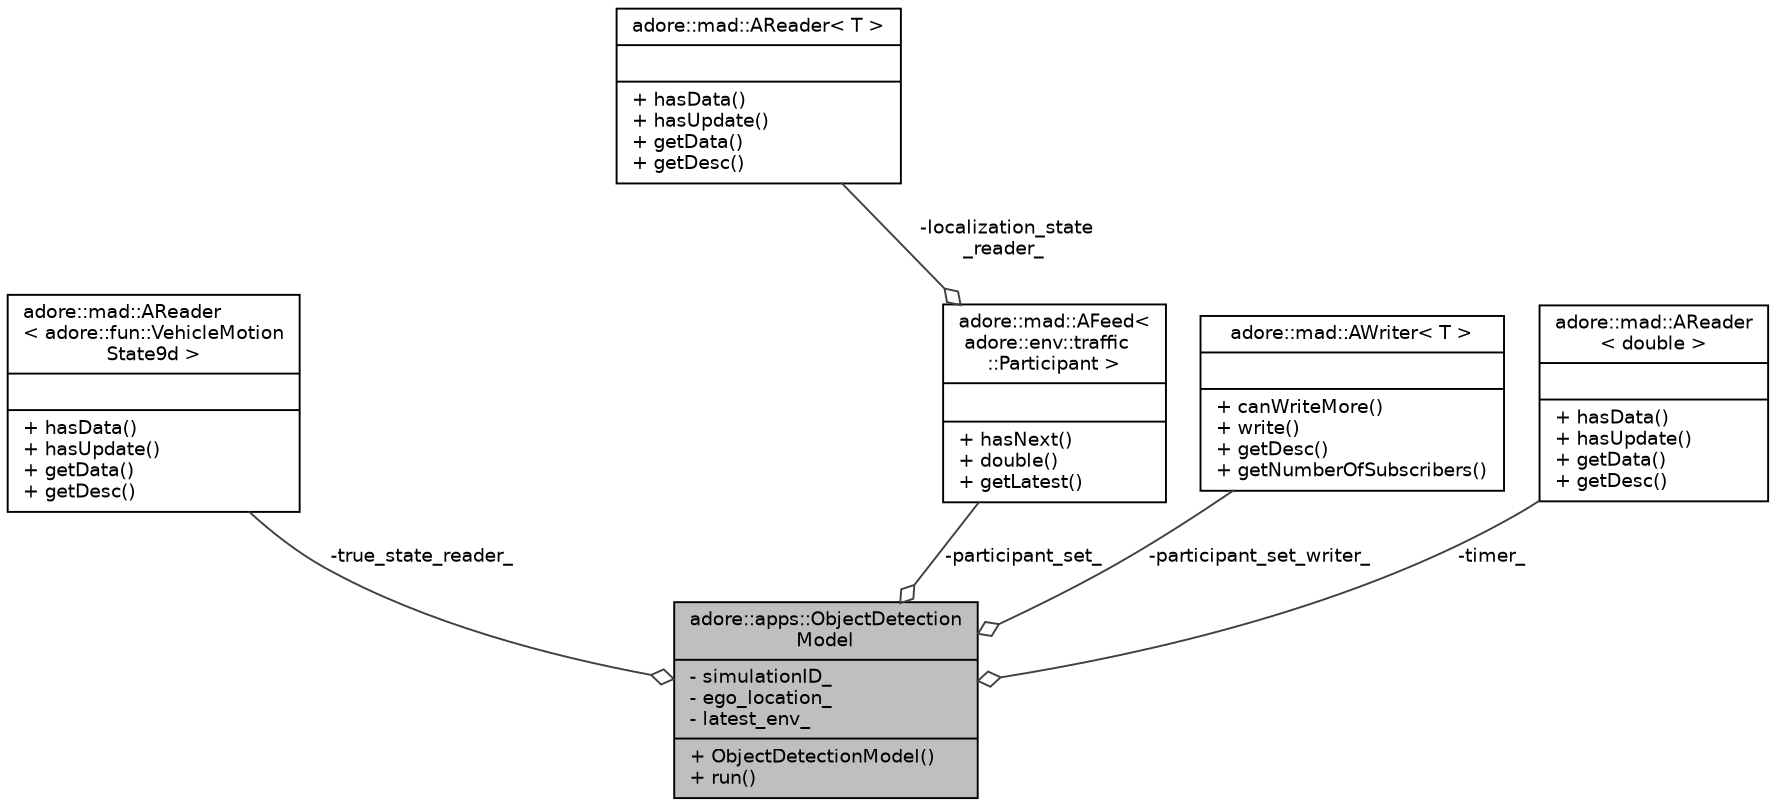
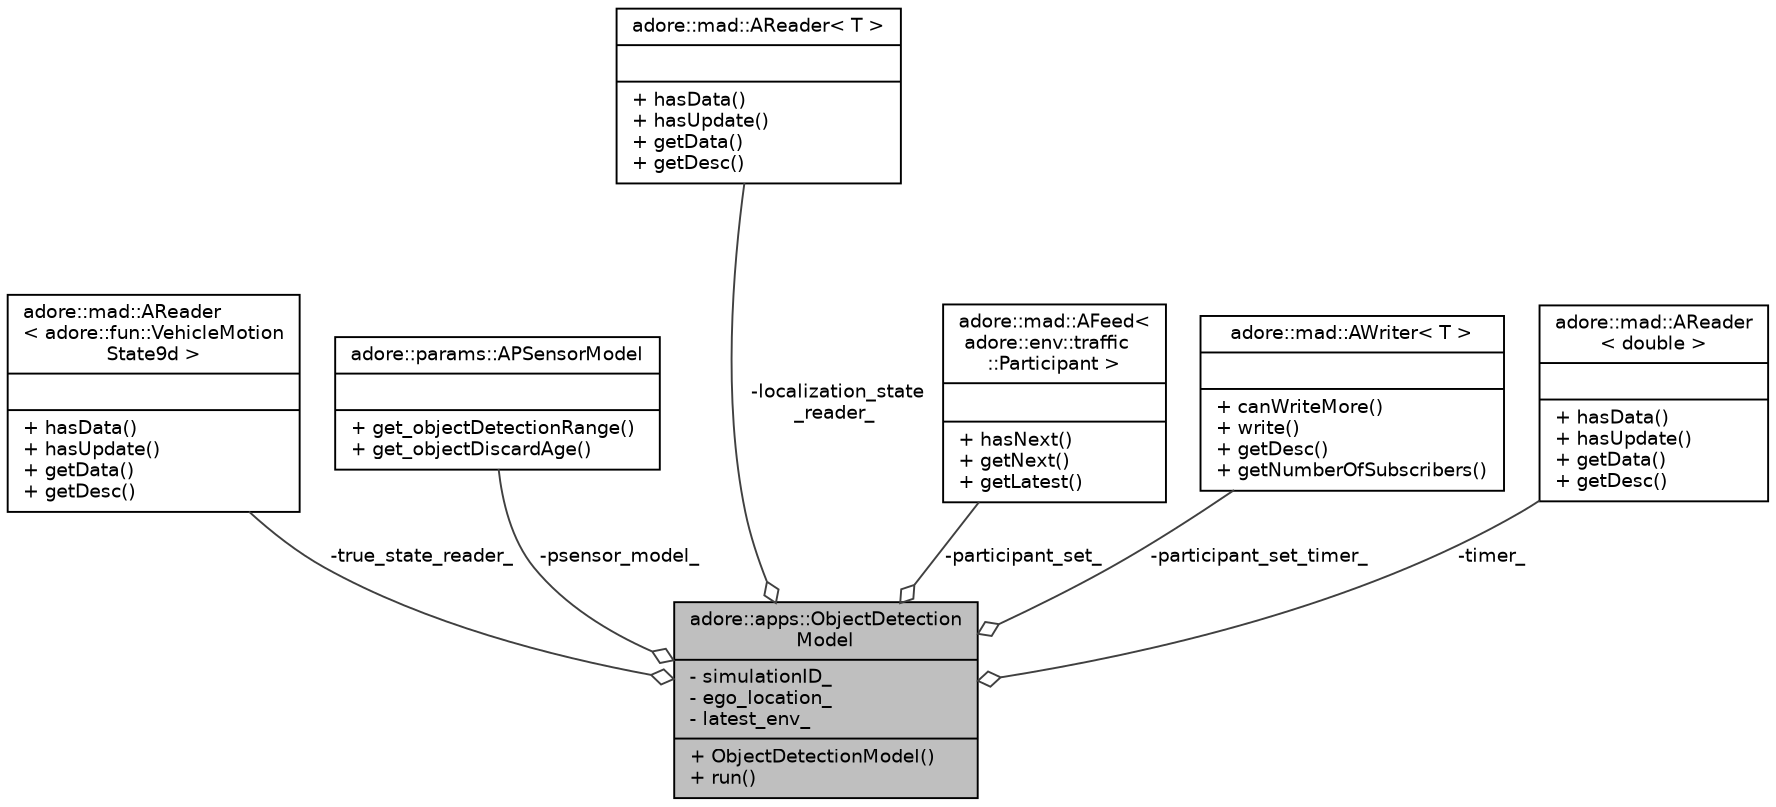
(893, 235) -> (732, 384)
none -> (497, 403)
(1008, 461) -> (1014, 461)
(1257, 557) -> (1257, 557)
